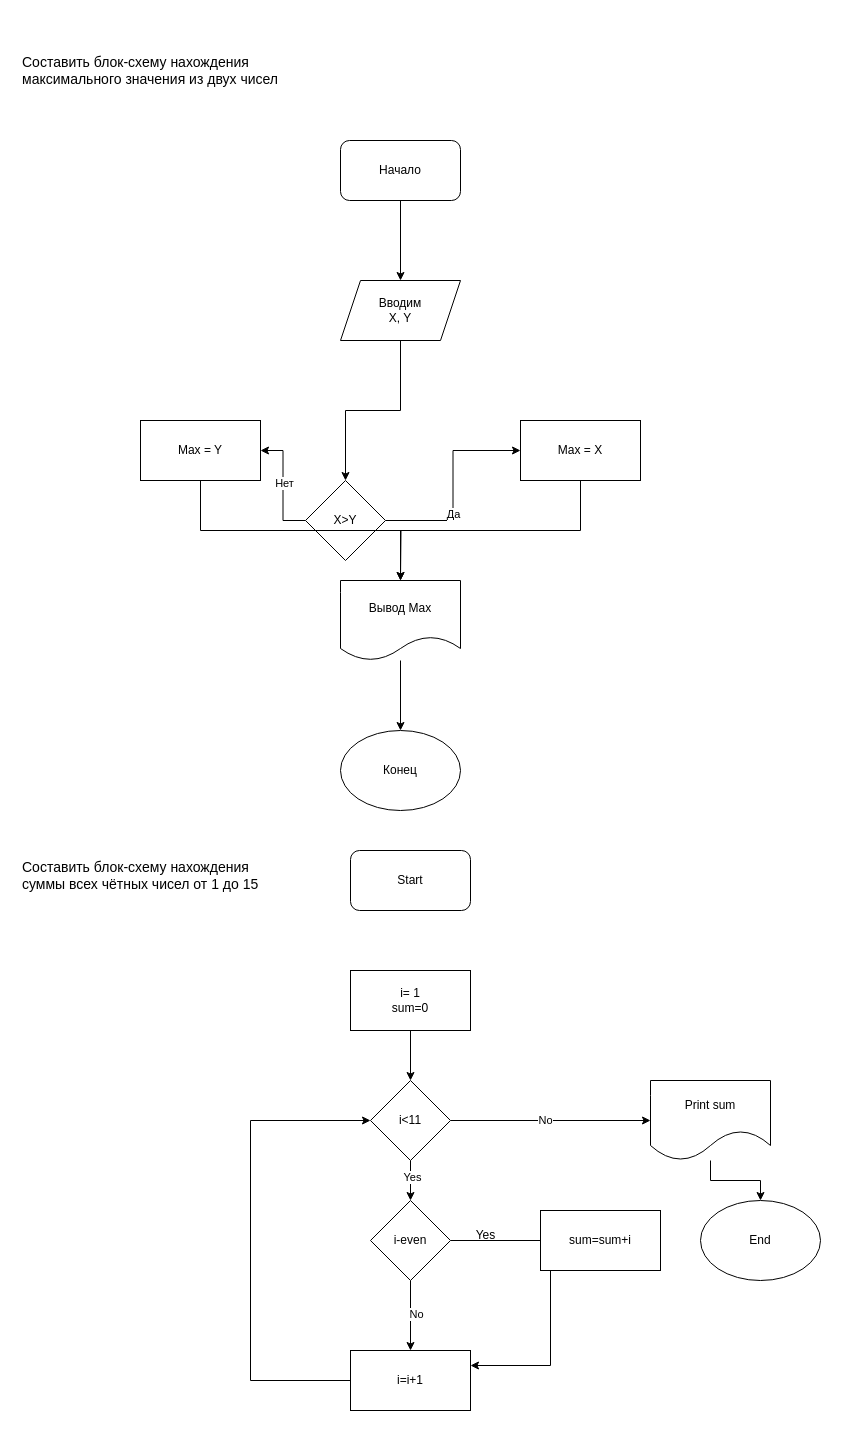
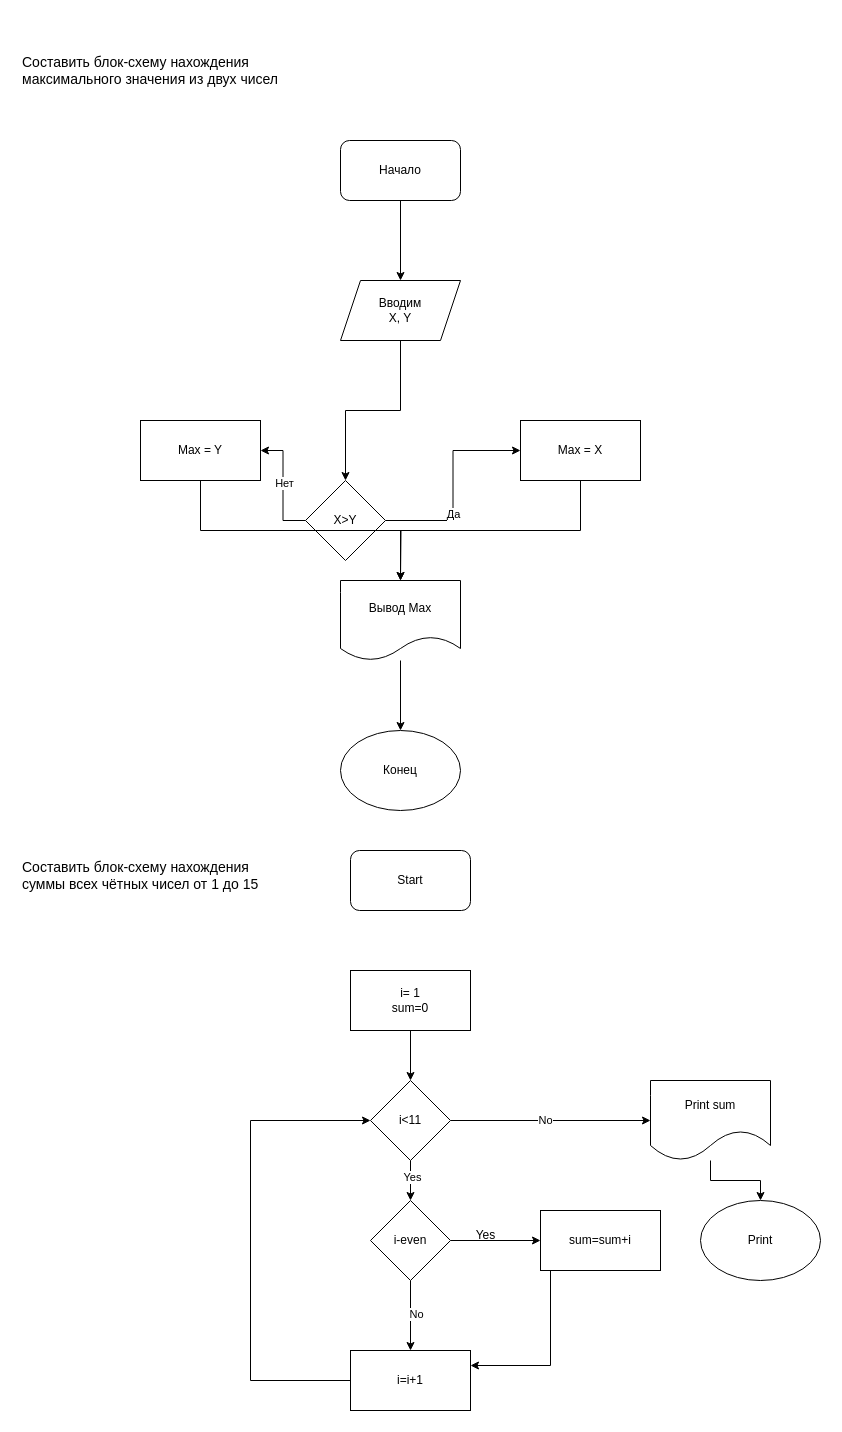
(535, 1241) -> (532, 1241)
(761, 1241) -> (761, 1241)
